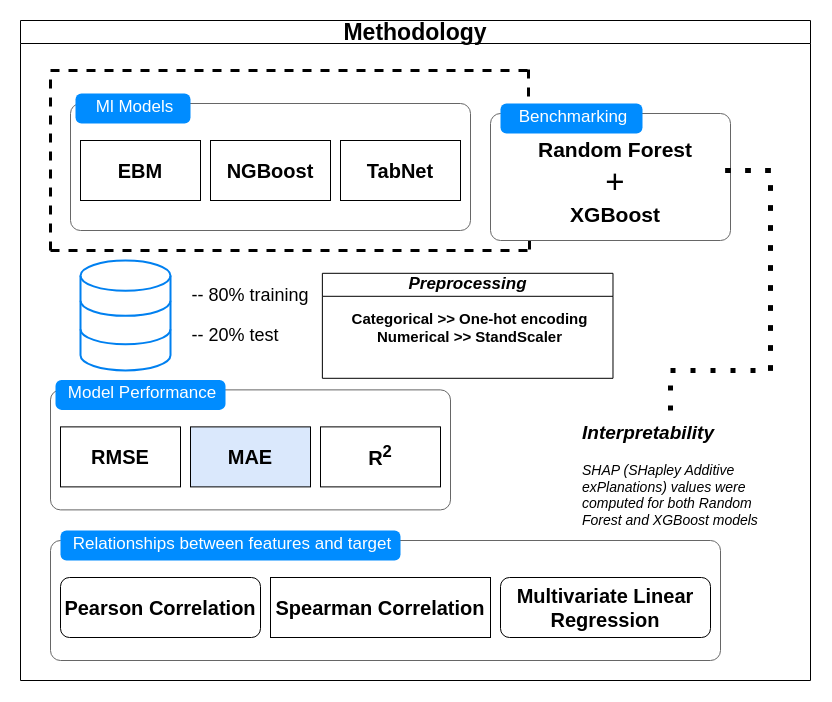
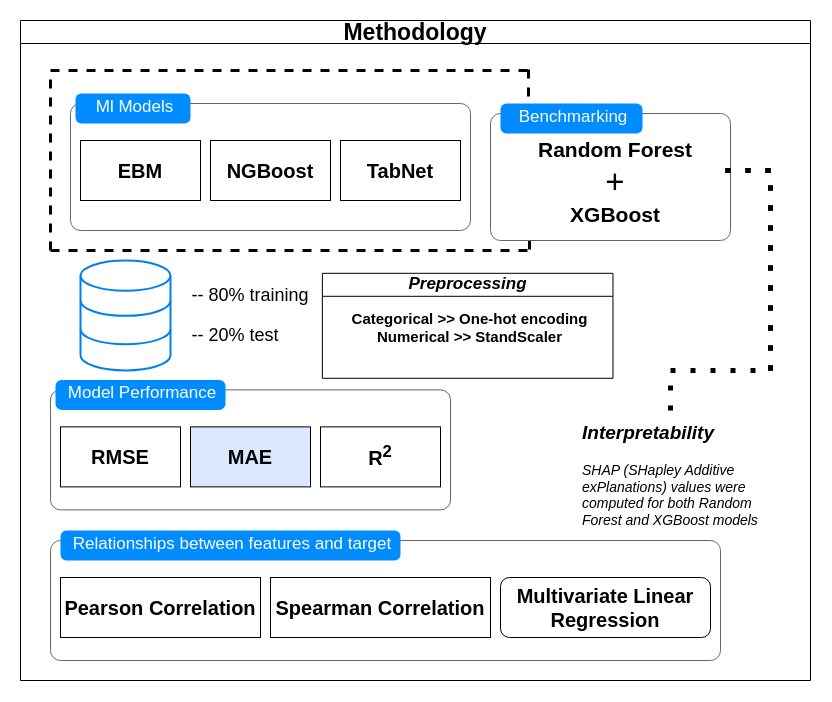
(161, 608) -> (161, 608)
